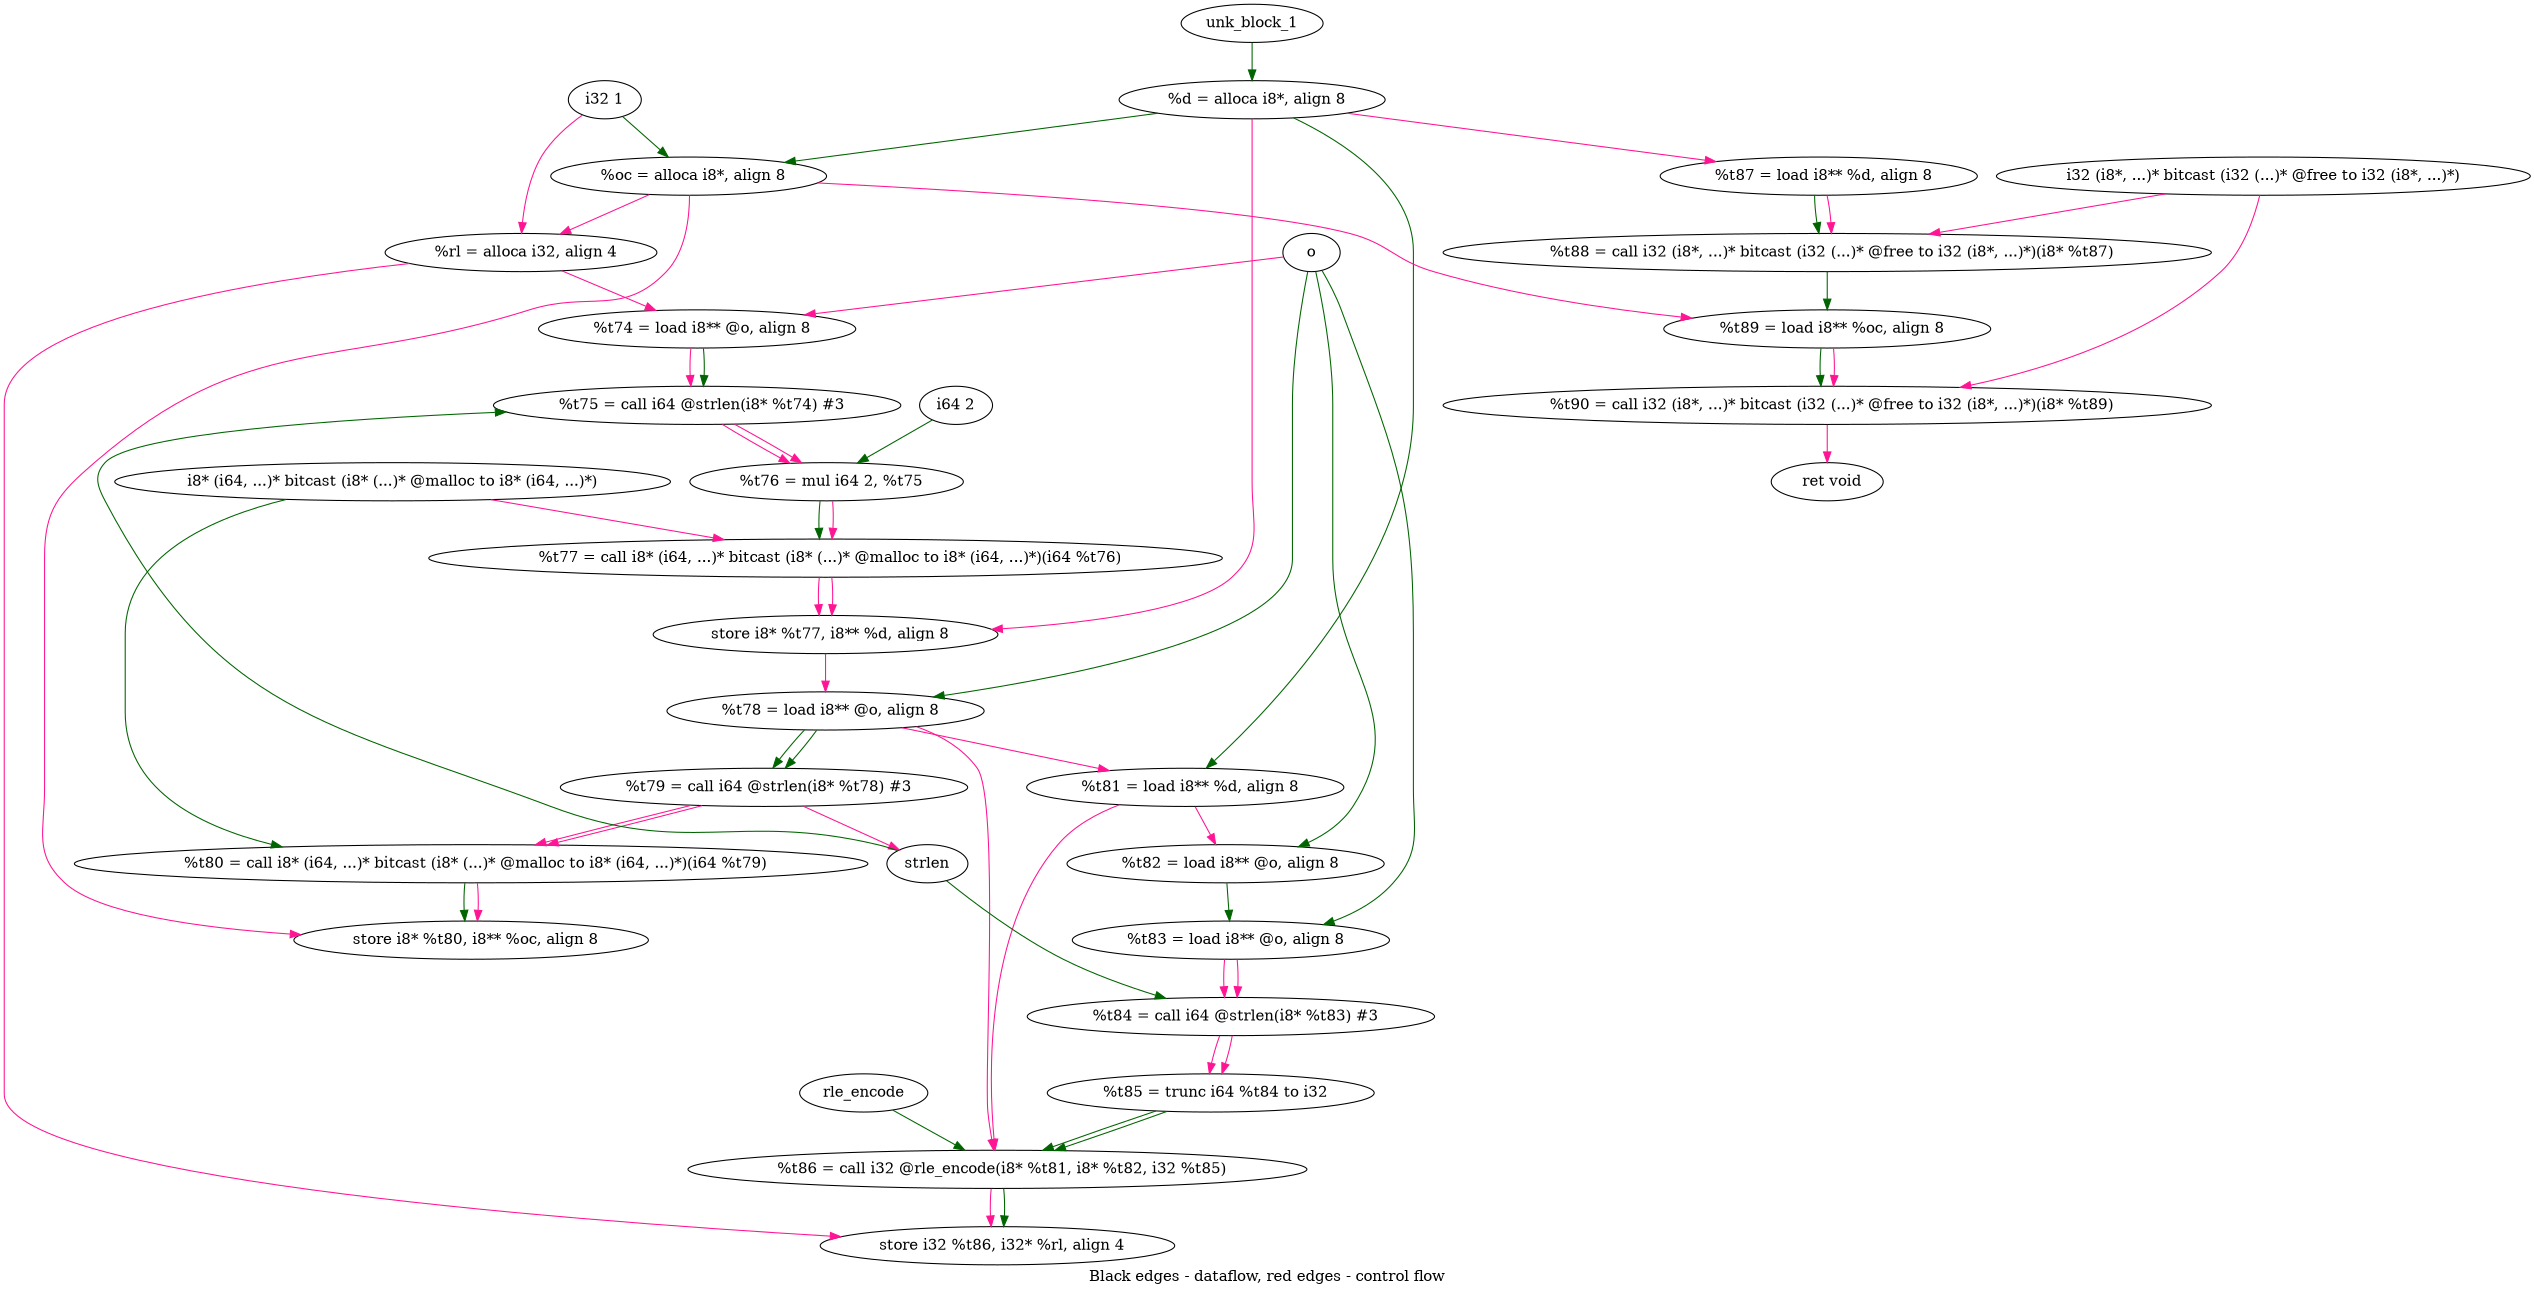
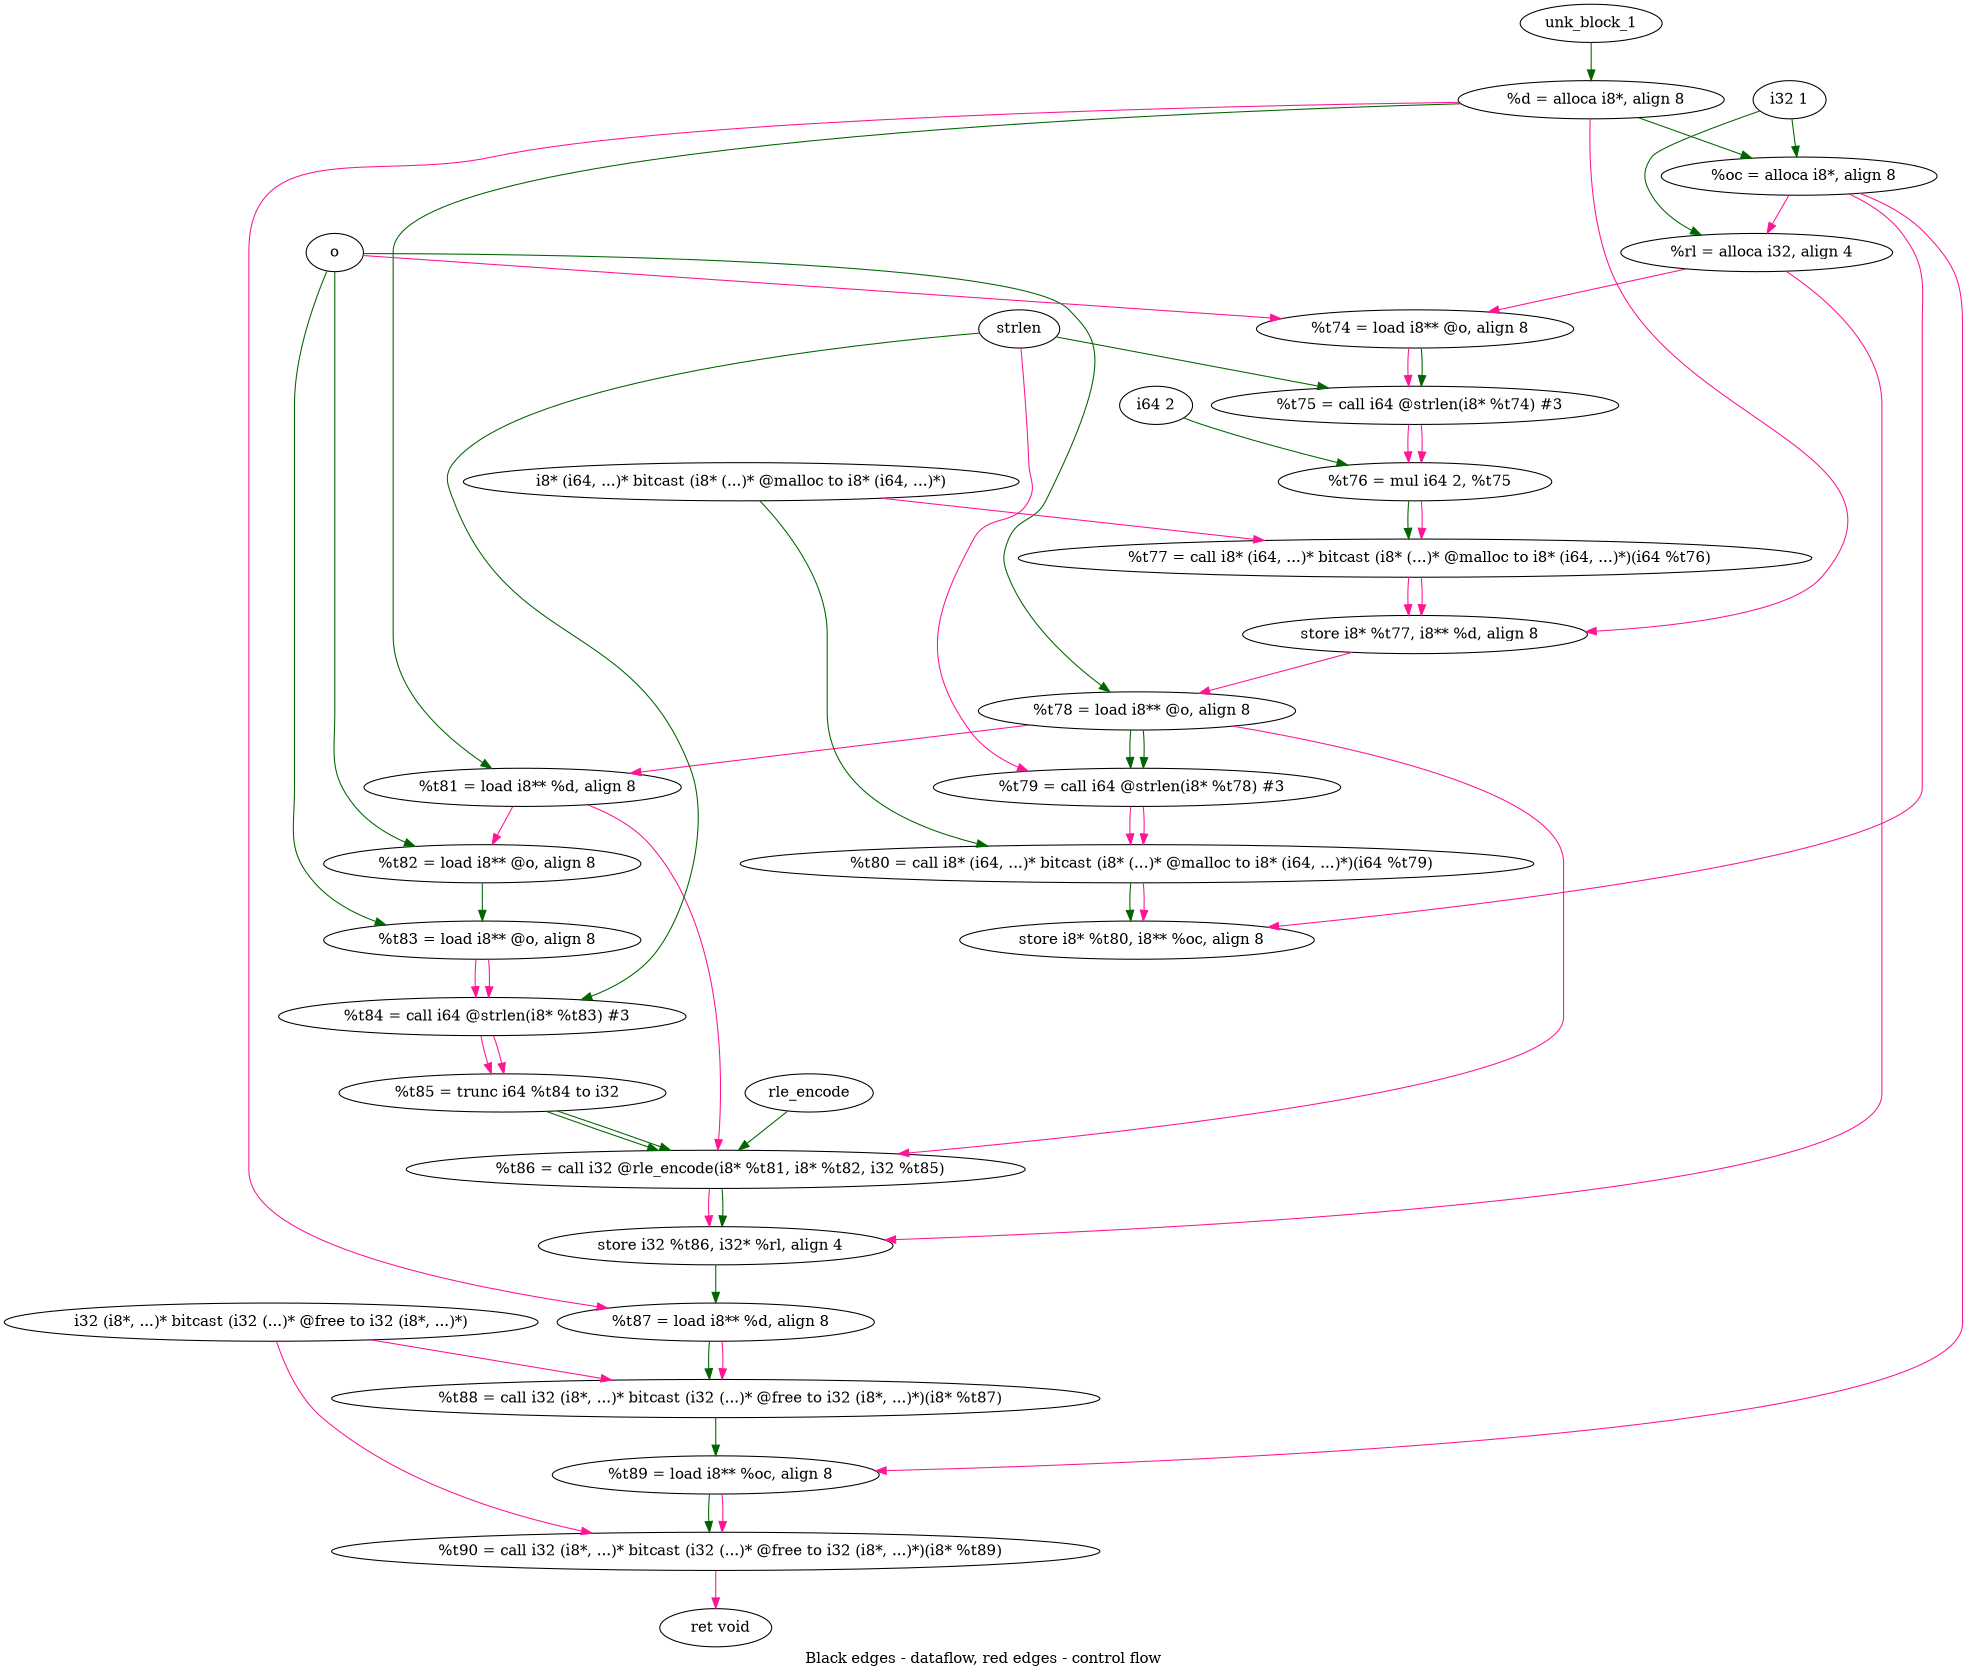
(539, 161) -> (1661, 150)
(846, 826) -> (963, 559)
none -> (716, 1279)
